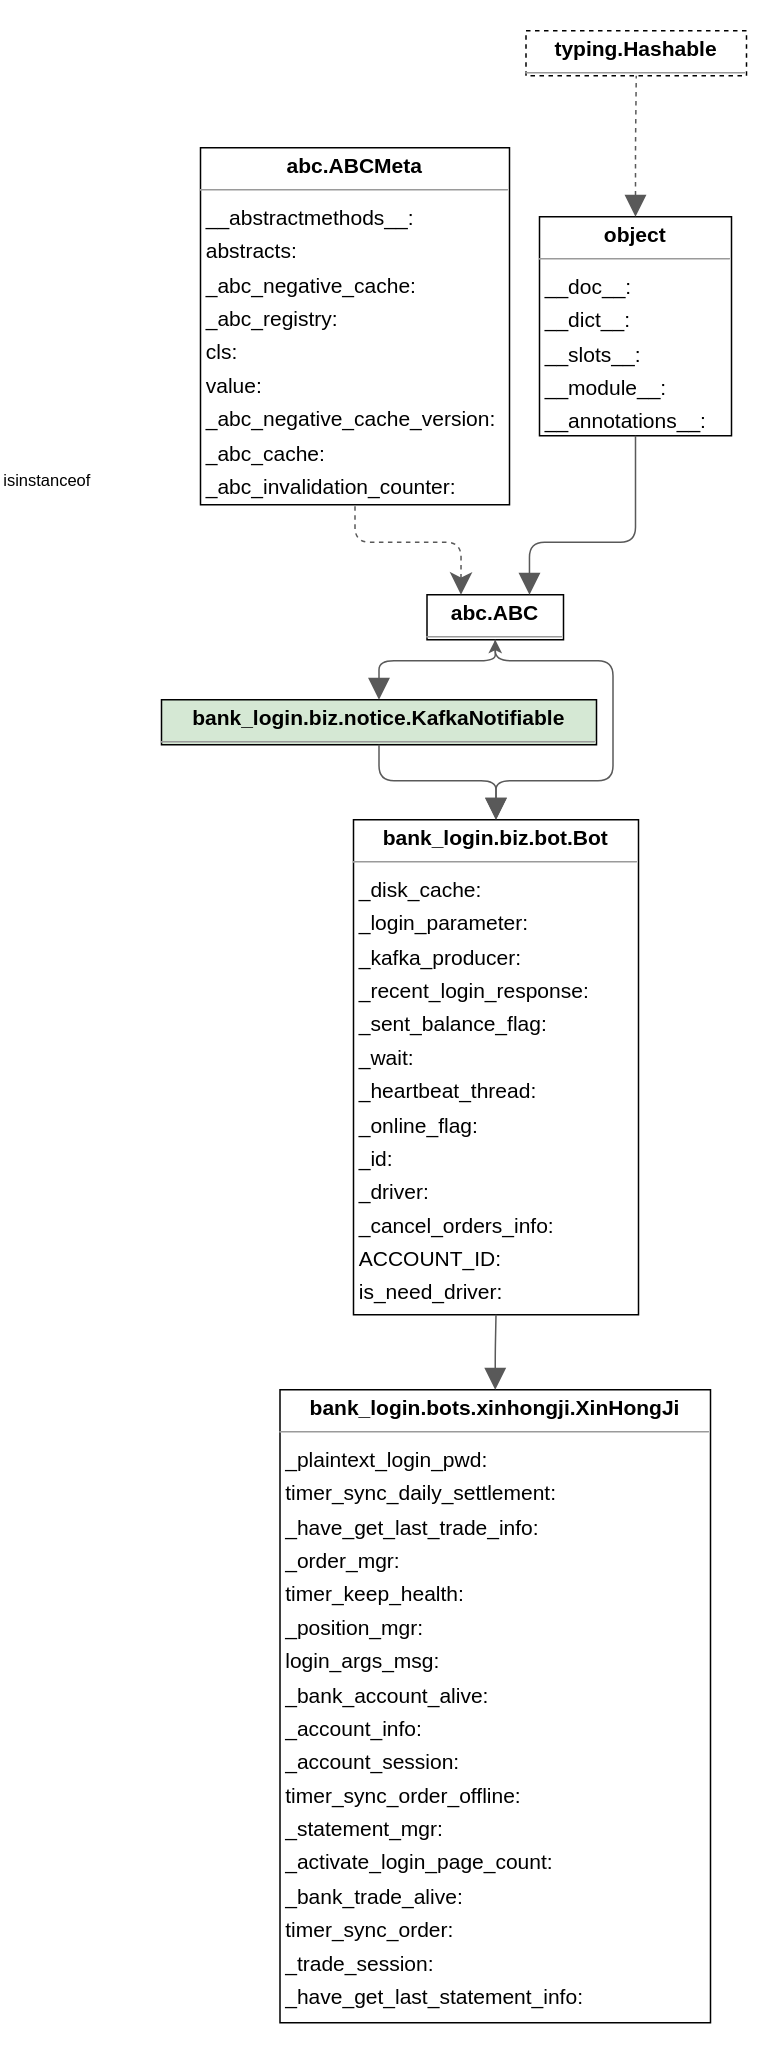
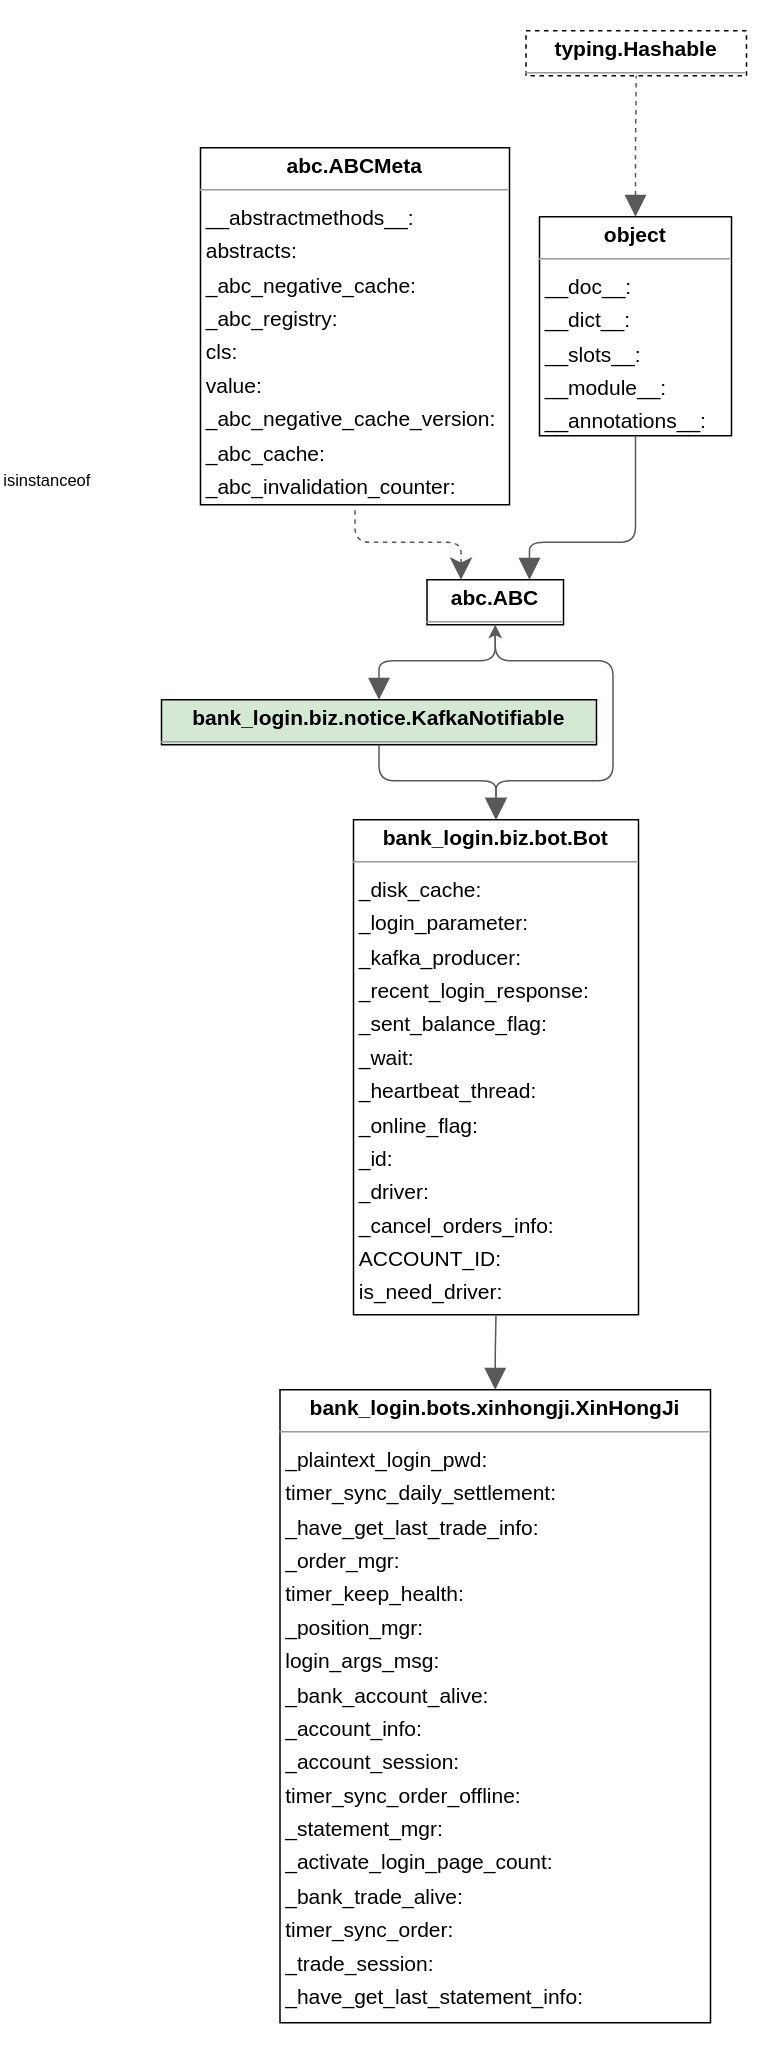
(495, 617) -> (495, 602)
